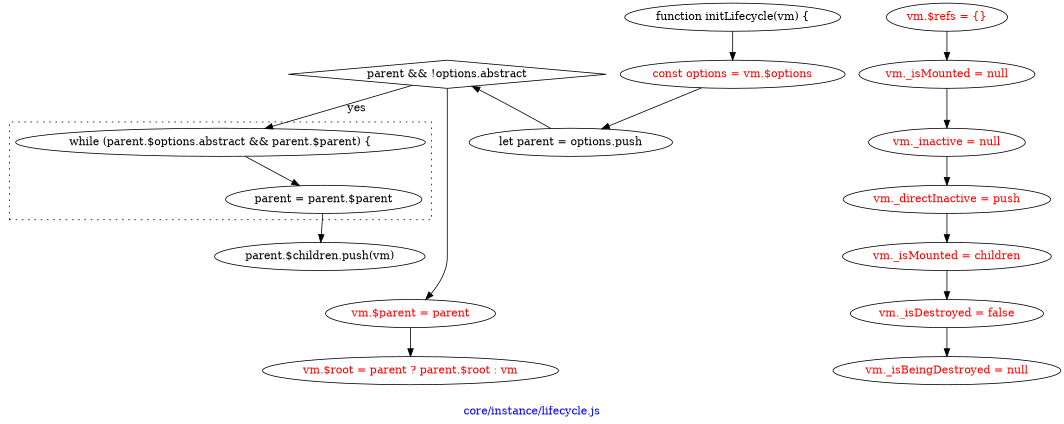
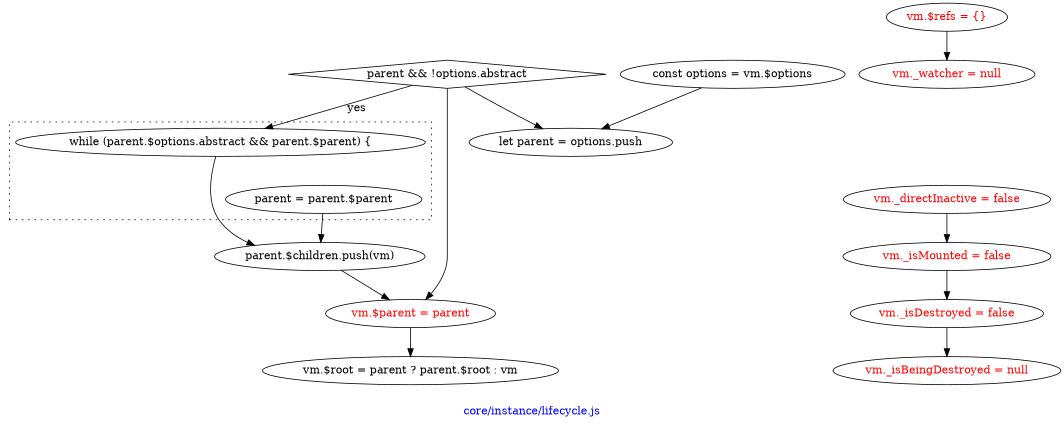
(733, 17) -> none
(733, 74) -> (733, 74)
(947, 74) -> (947, 74)
(515, 109) -> (500, 106)
(947, 142) -> none
(269, 169) -> (213, 207)
(947, 199) -> (947, 199)
(947, 256) -> (947, 256)
none -> (362, 283)
(411, 371) -> (411, 371)
